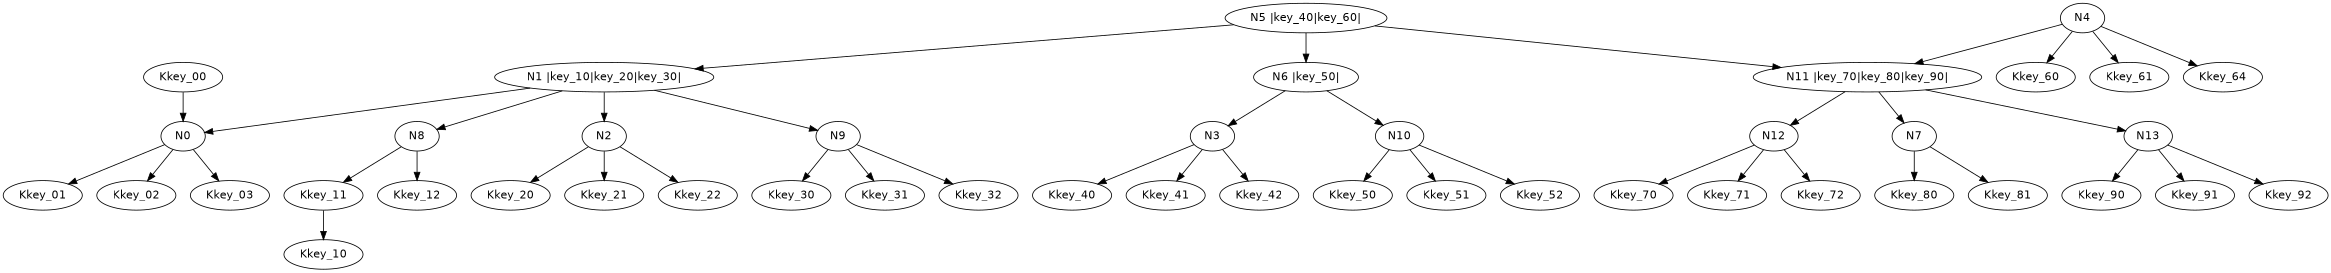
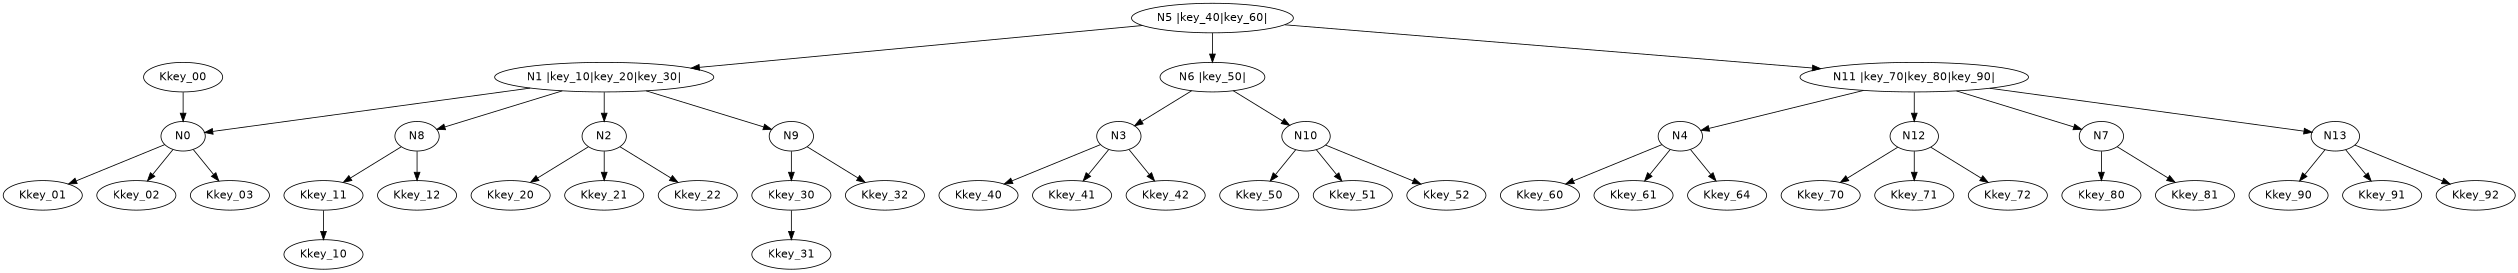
(1993, 43) -> (1786, 109)
(858, 162) -> (791, 221)
